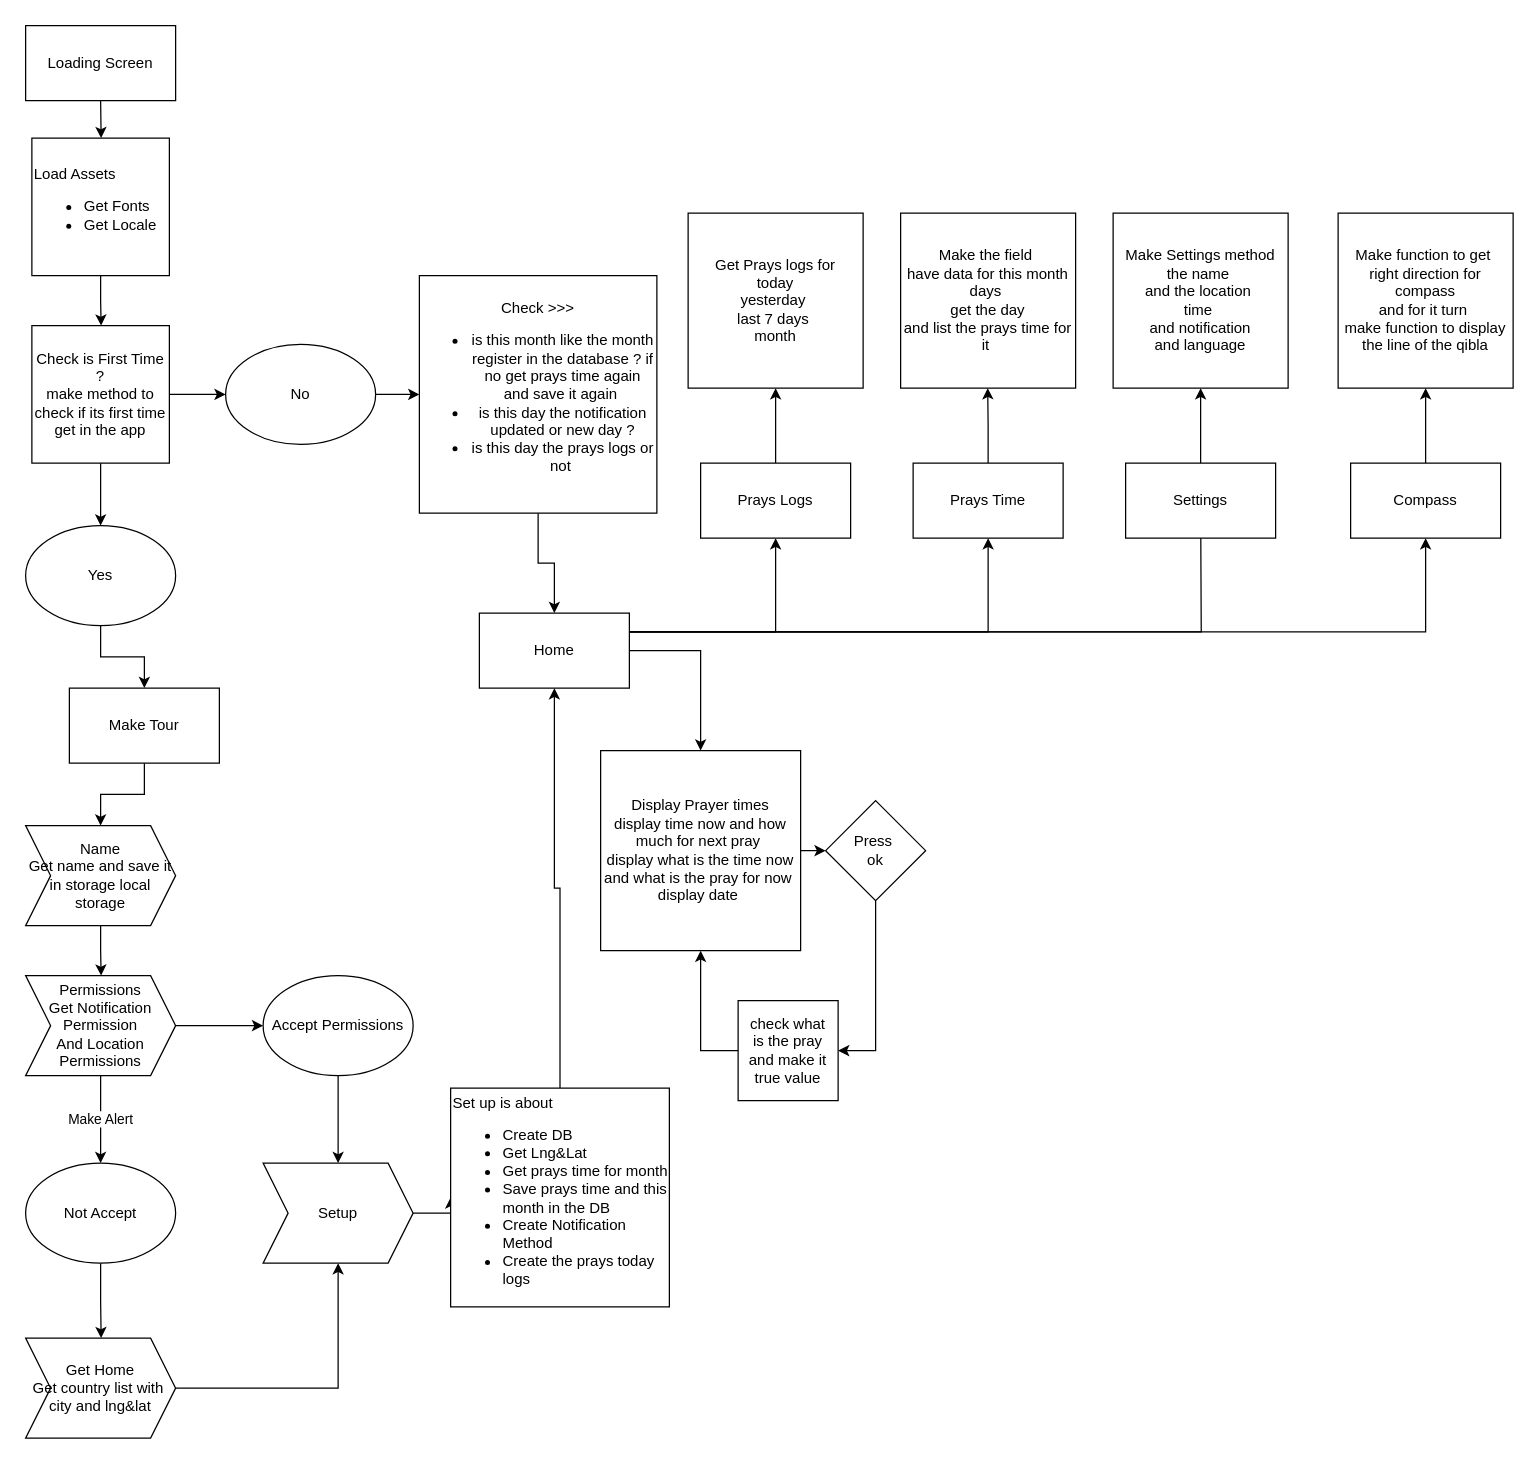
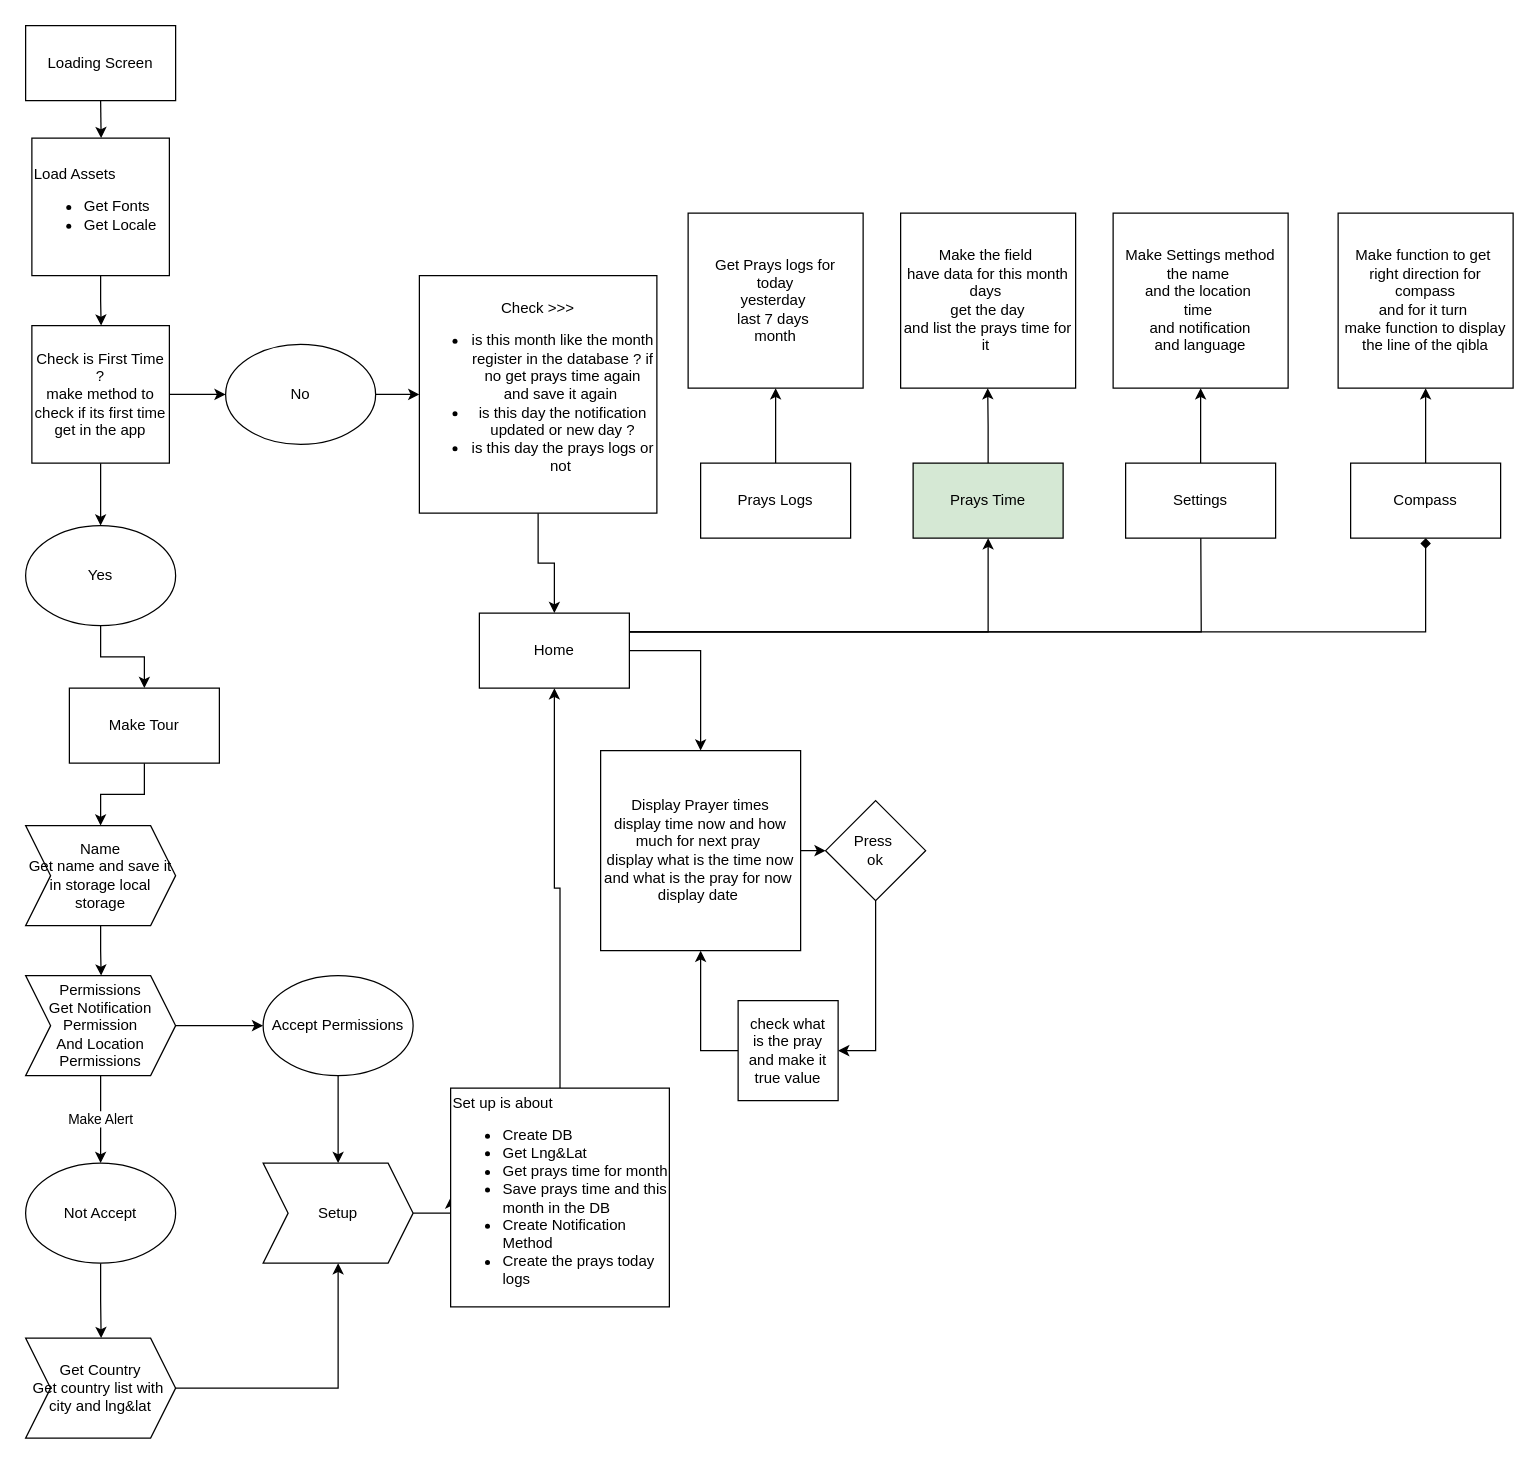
(988, 501) -> (988, 501)
(1426, 548) -> (1426, 549)
(776, 587) -> none
(101, 1388) -> (101, 1388)
